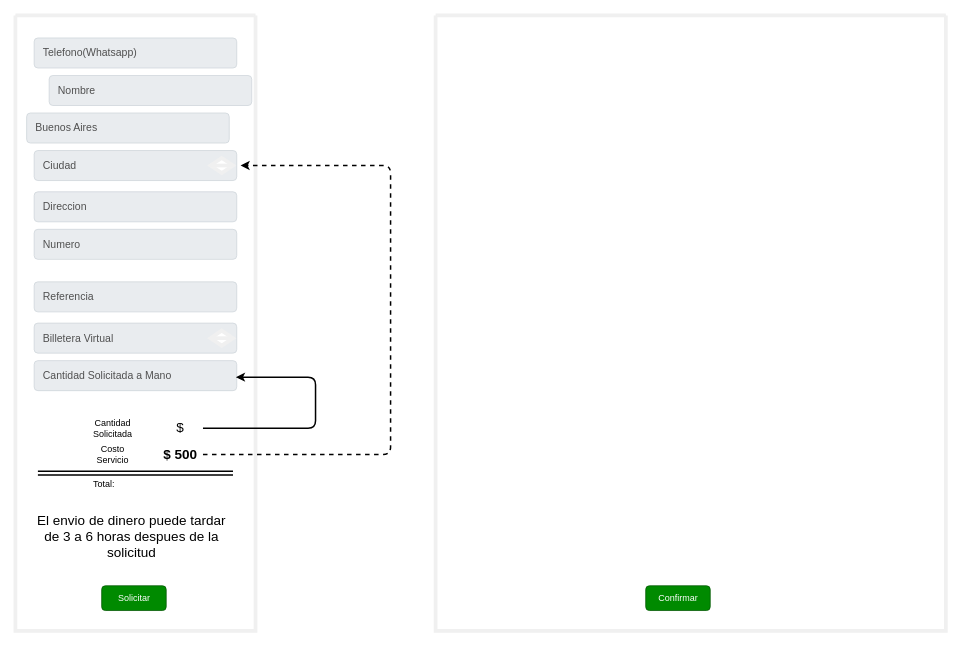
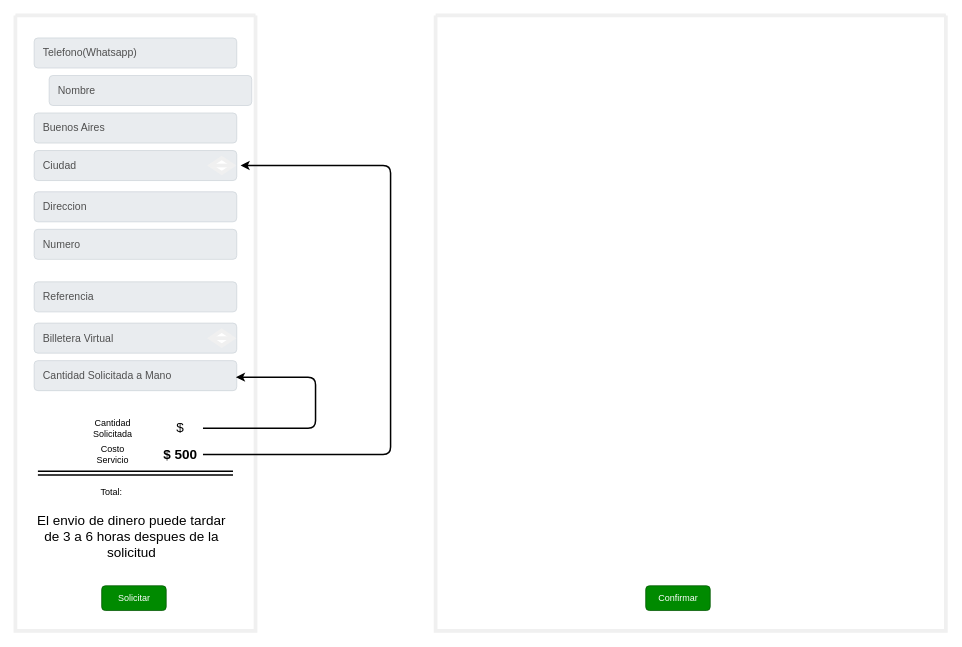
(128, 128) -> (135, 128)
(390, 331) -> (390, 331)
(105, 484) -> (113, 492)
